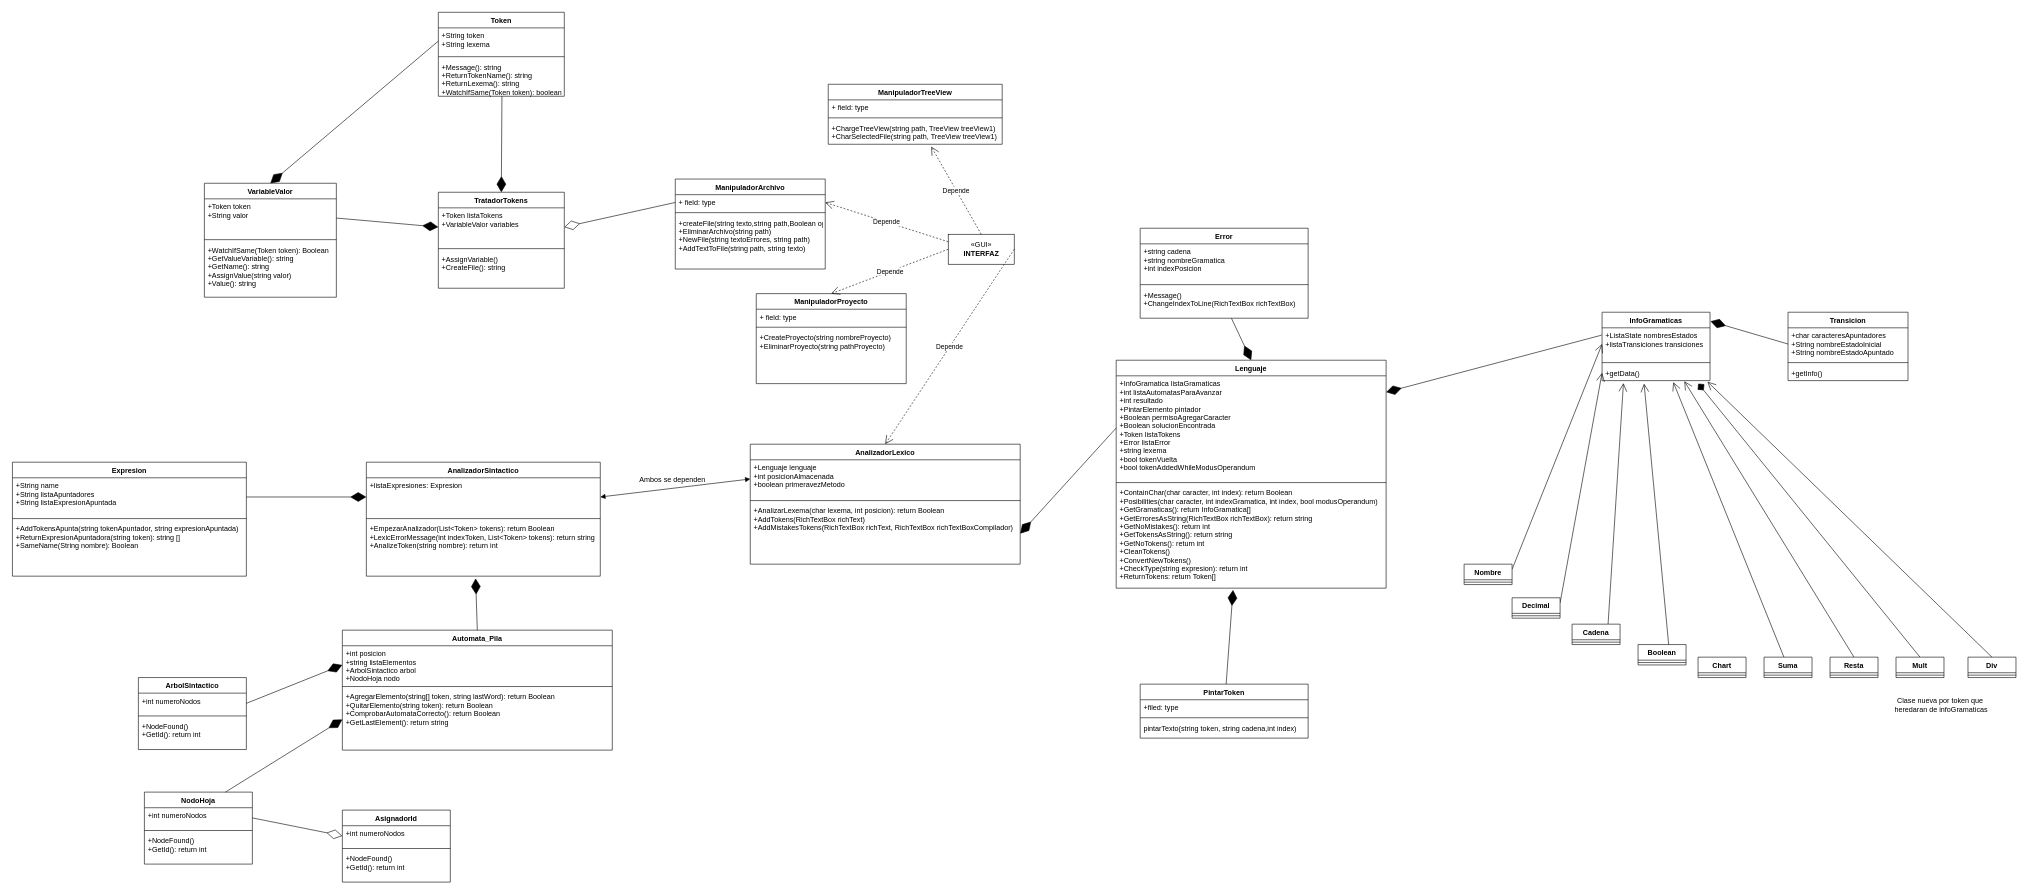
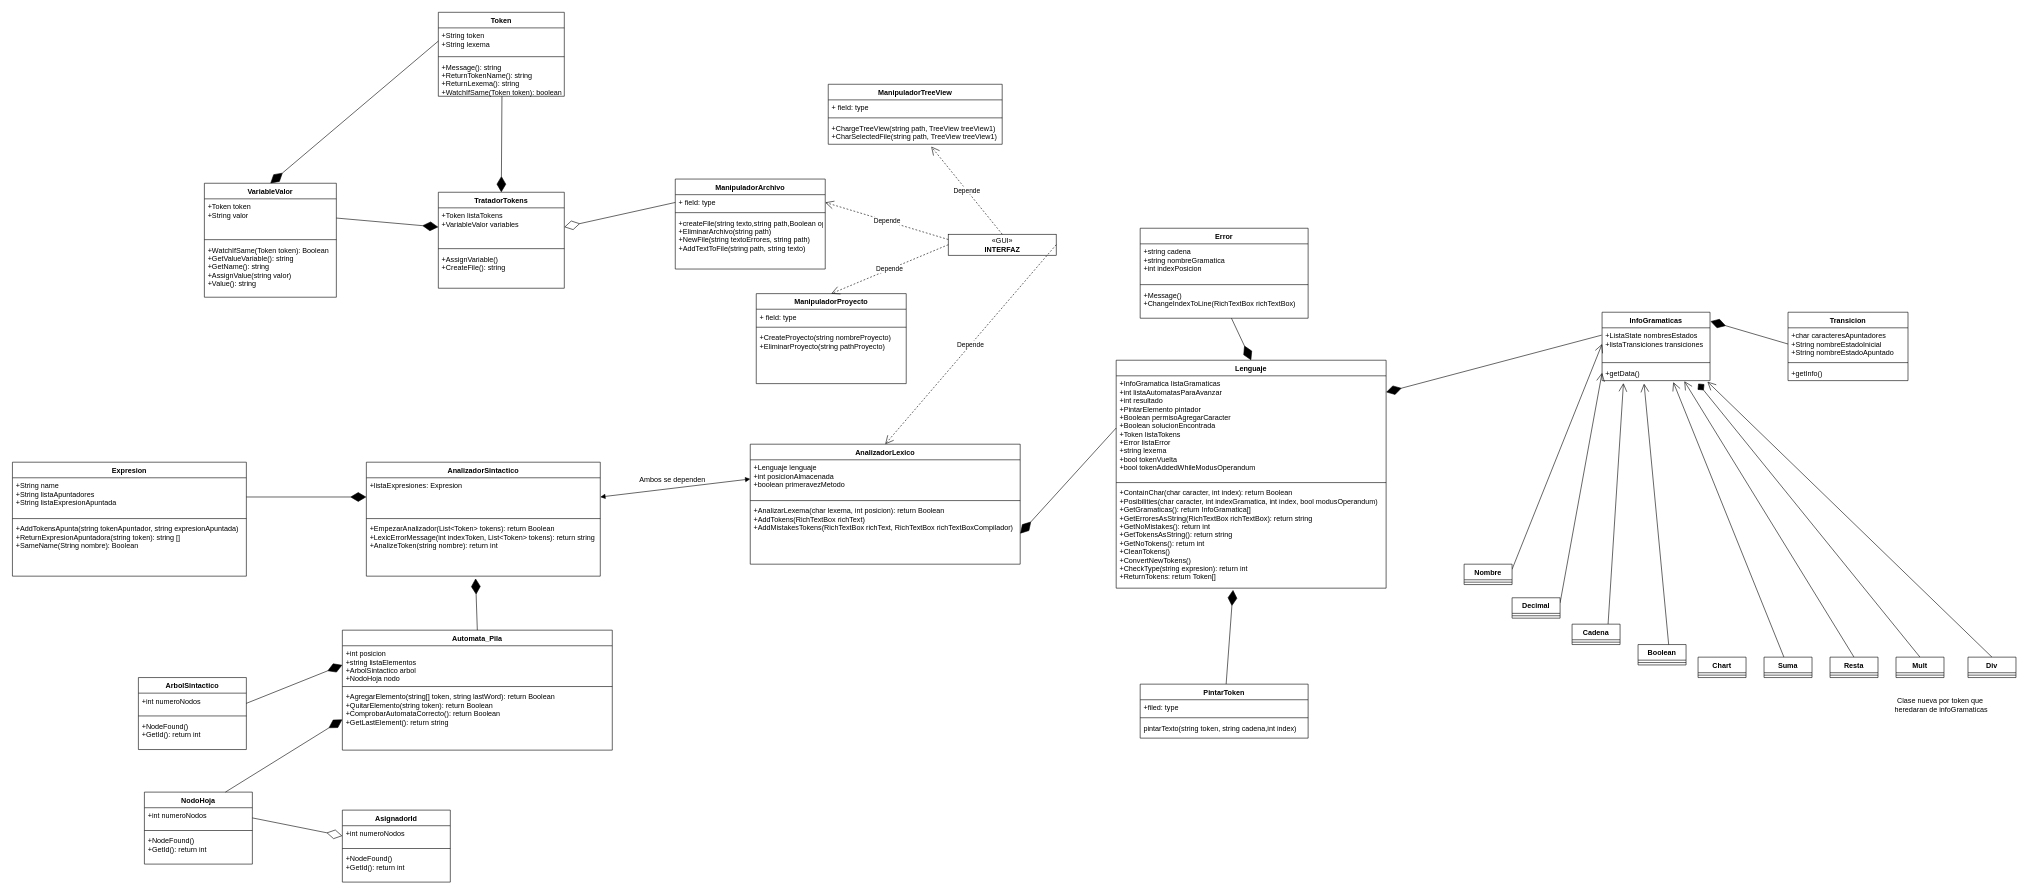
(981, 249) -> (1002, 245)
